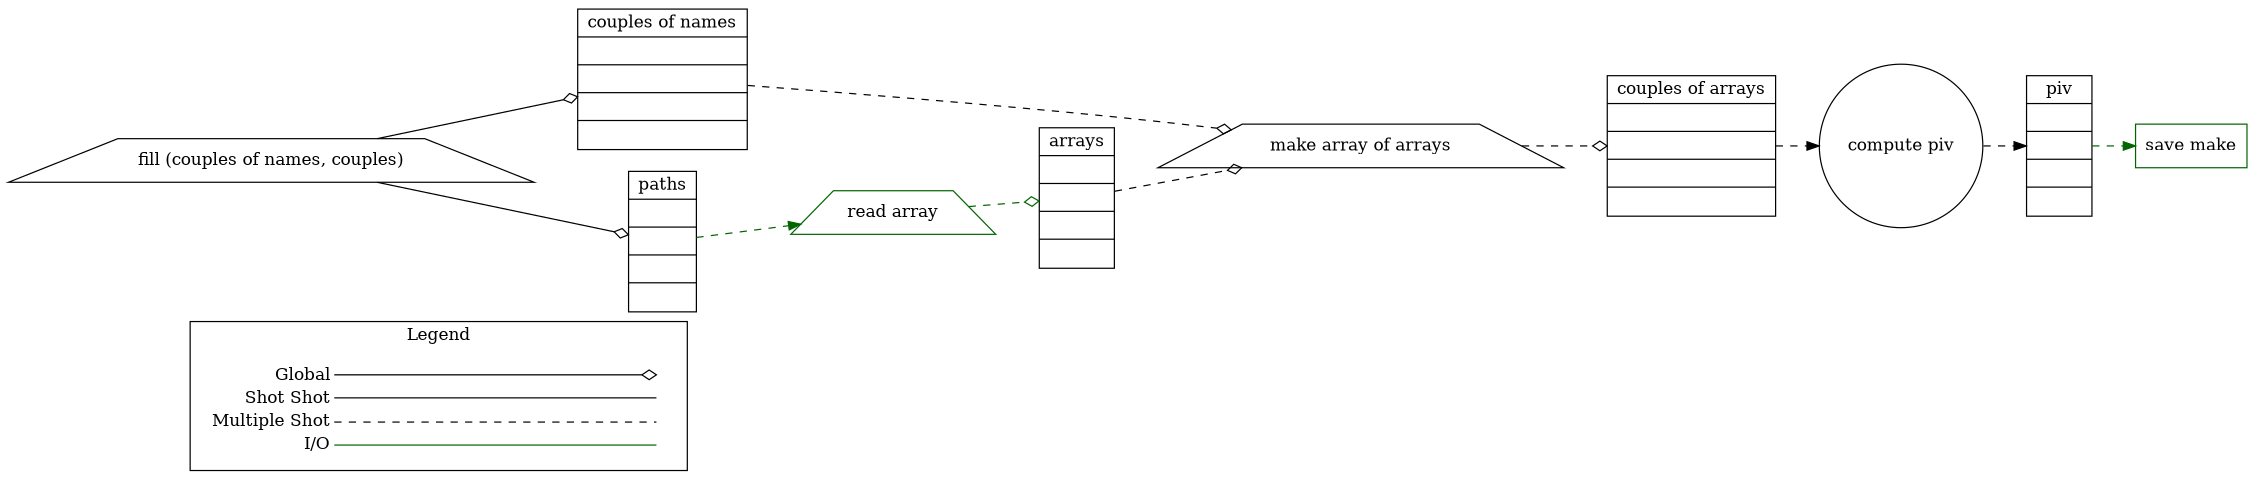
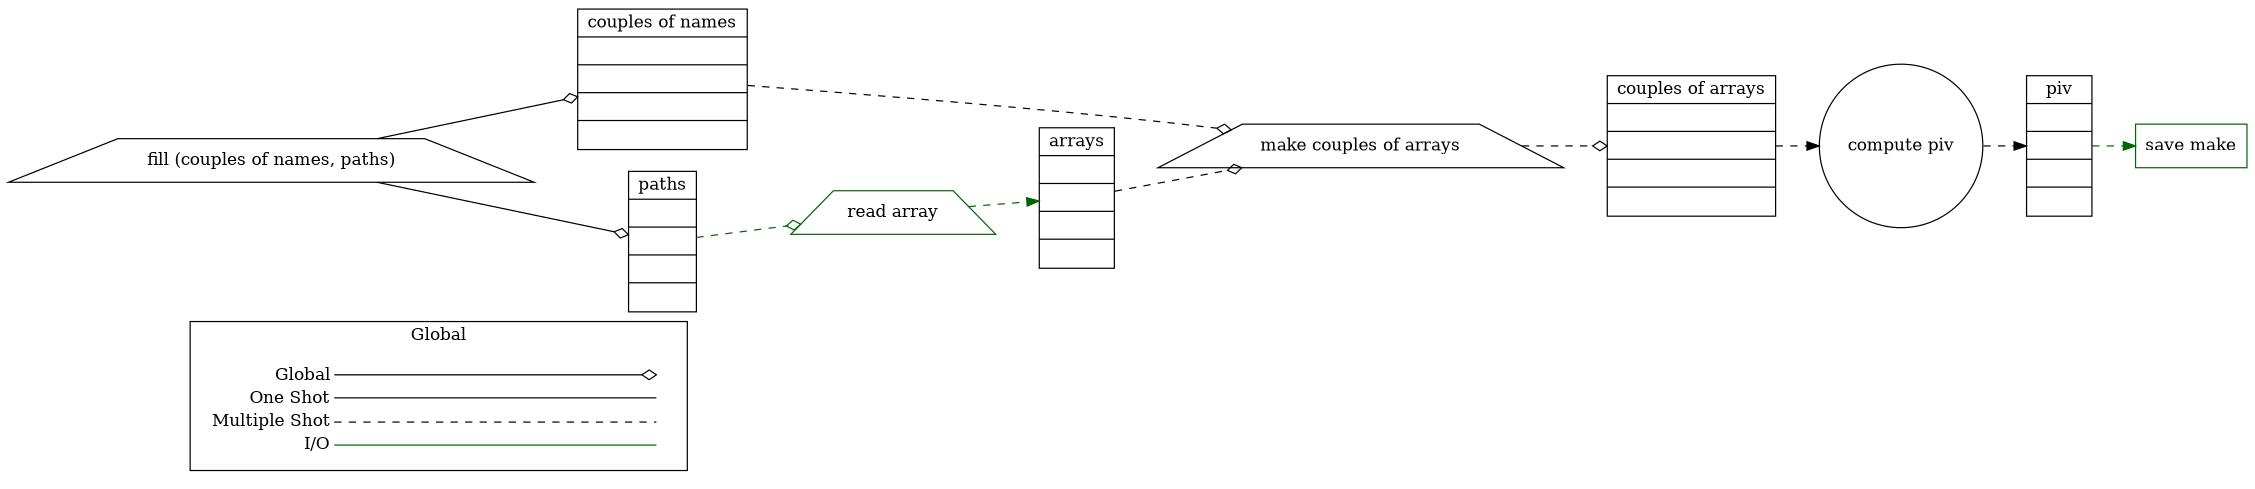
(1361, 146) -> (1361, 146)
(271, 160) -> (271, 160)
(998, 204) -> (998, 204)
(742, 232) -> (742, 232)
(439, 335) -> (439, 335)
(288, 398) -> (290, 398)
